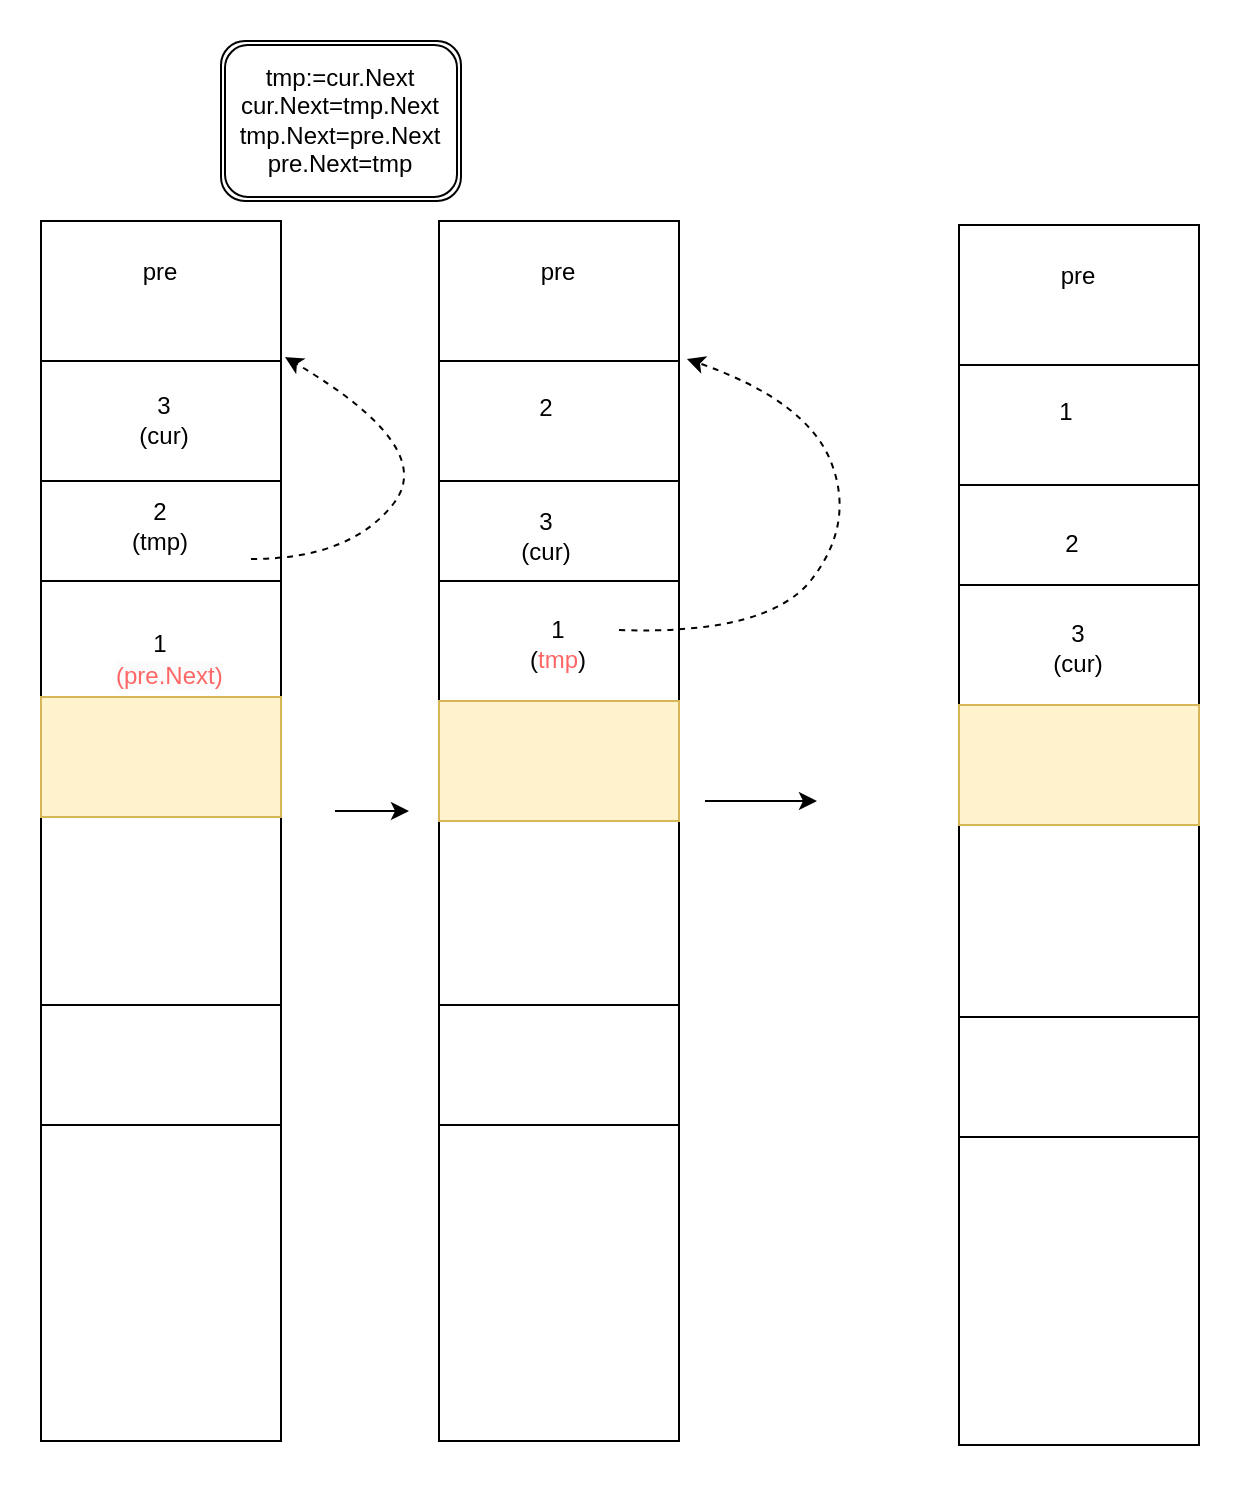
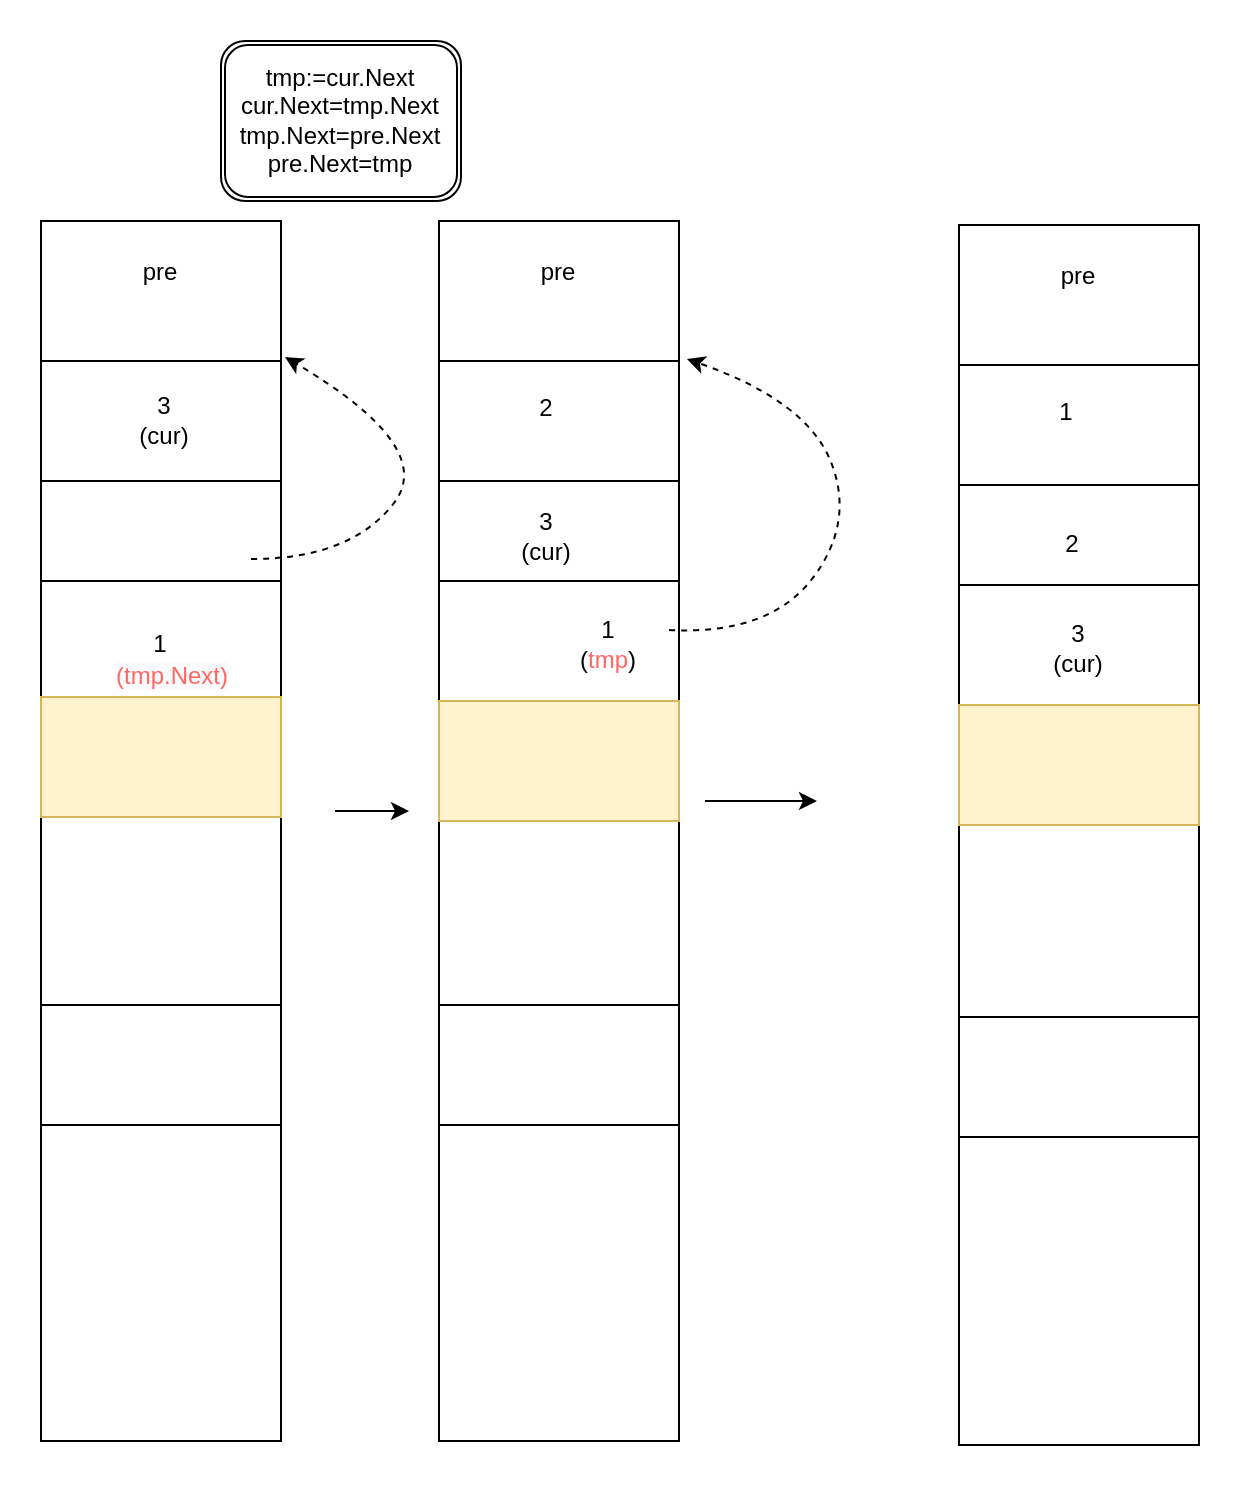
(161, 527) -> none
(559, 645) -> (609, 645)
(171, 692) -> (171, 692)
